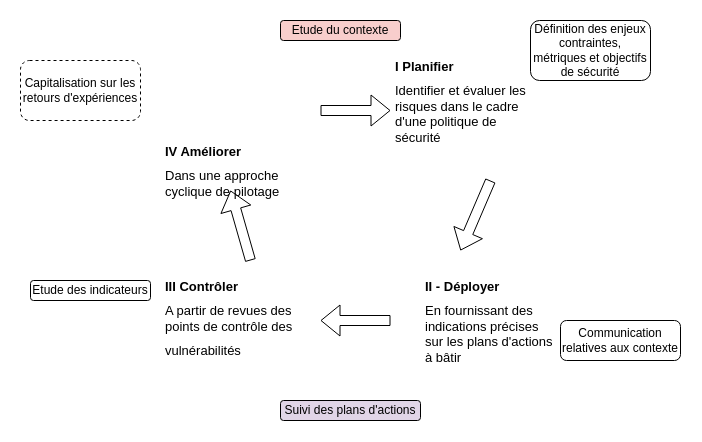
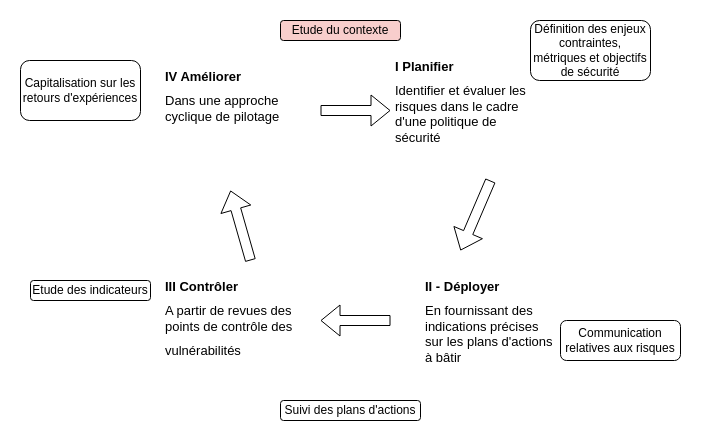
(81, 91) -> (81, 91)
(231, 191) -> (231, 116)
(621, 341) -> (621, 341)
(351, 411) -> (351, 411)
